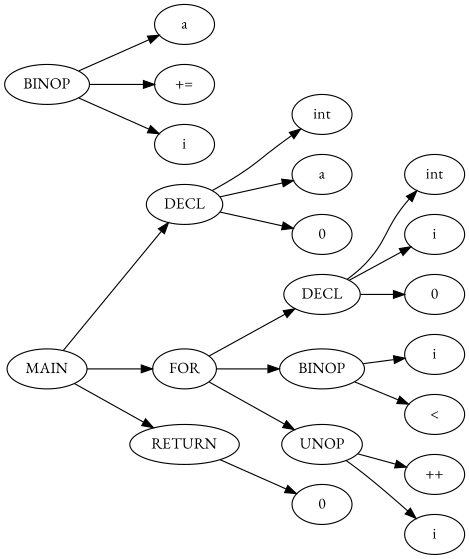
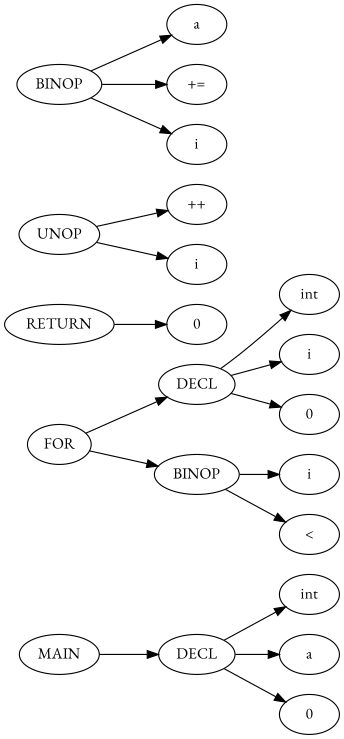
(114, 369) -> none
(109, 403) -> none
(247, 403) -> none
